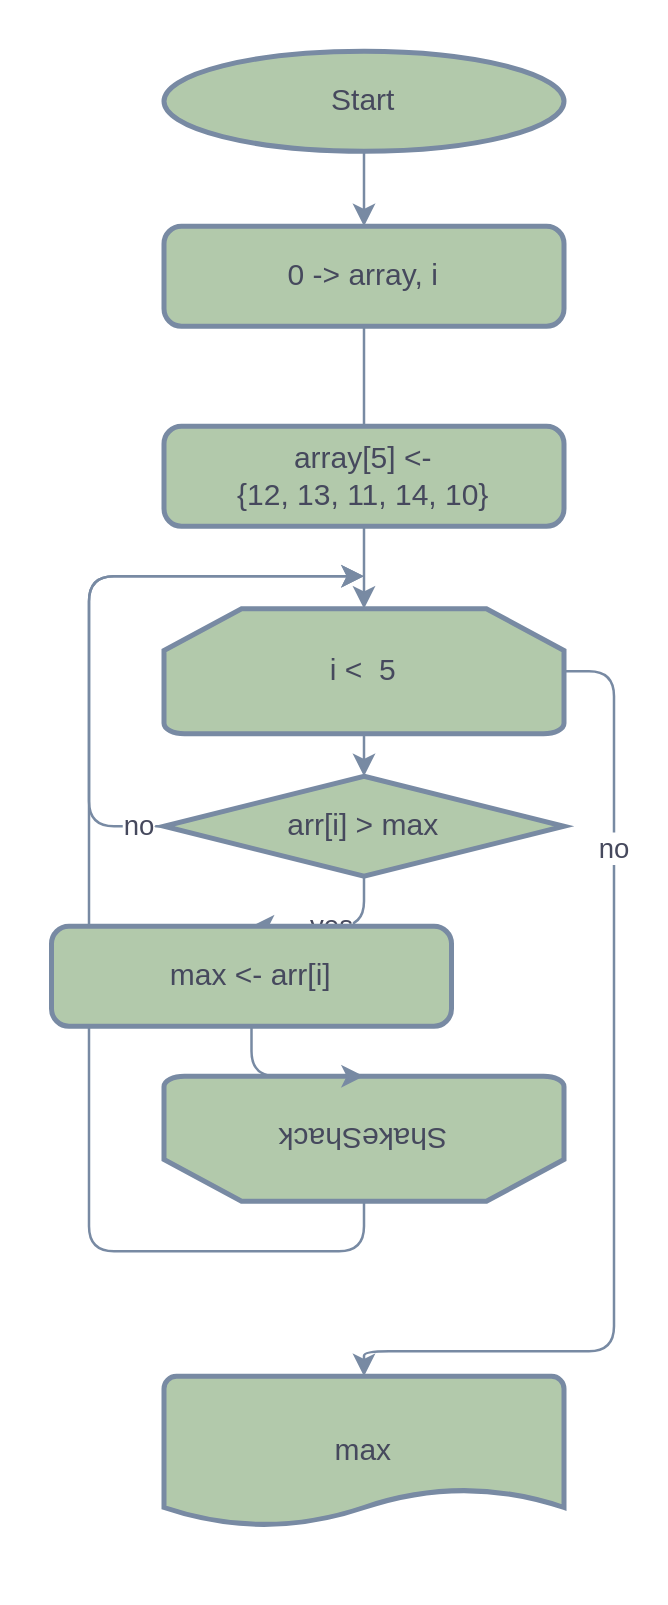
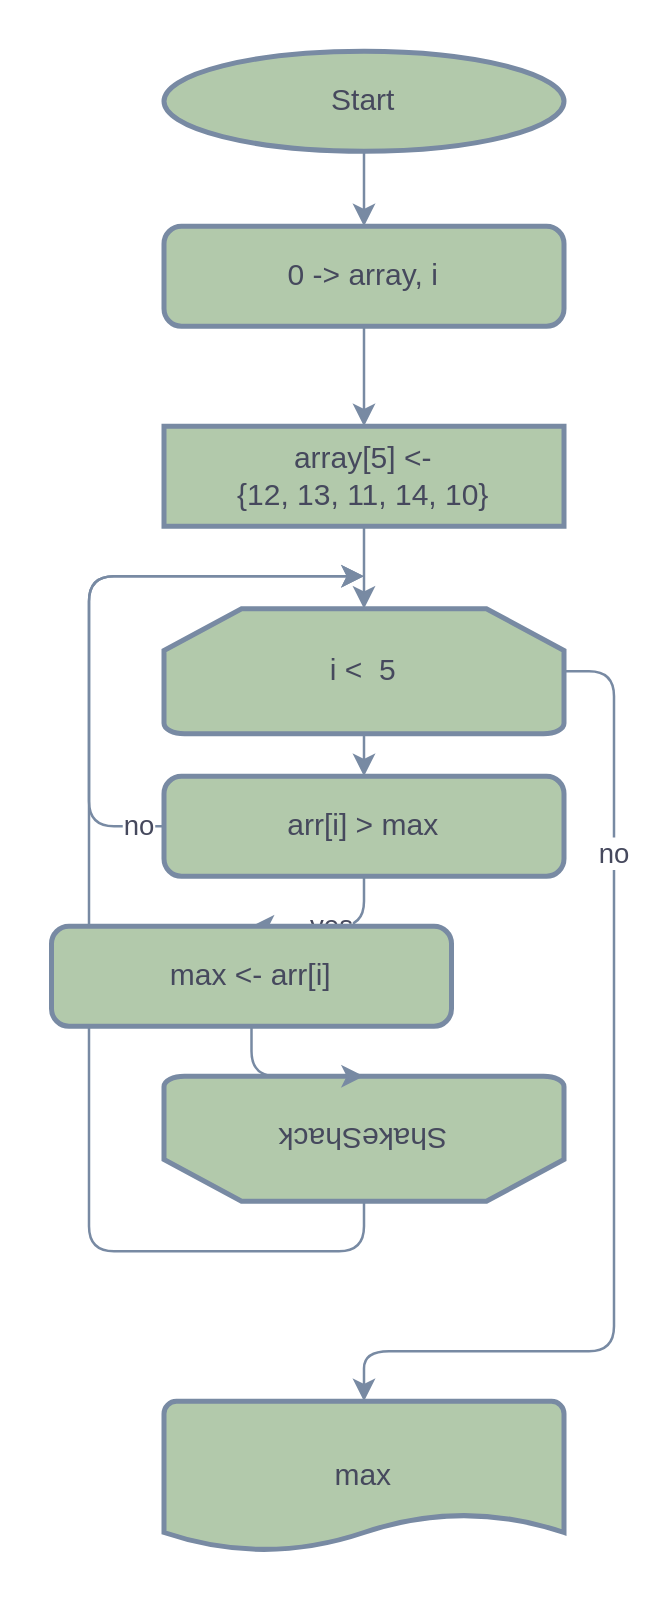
(364, 415) -> (364, 408)
(364, 476) -> (364, 476)
(364, 826) -> (364, 826)
(364, 1451) -> (364, 1476)
